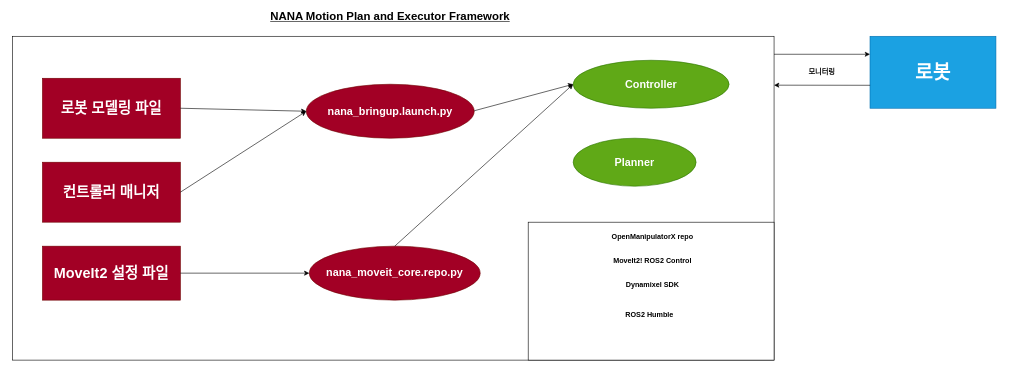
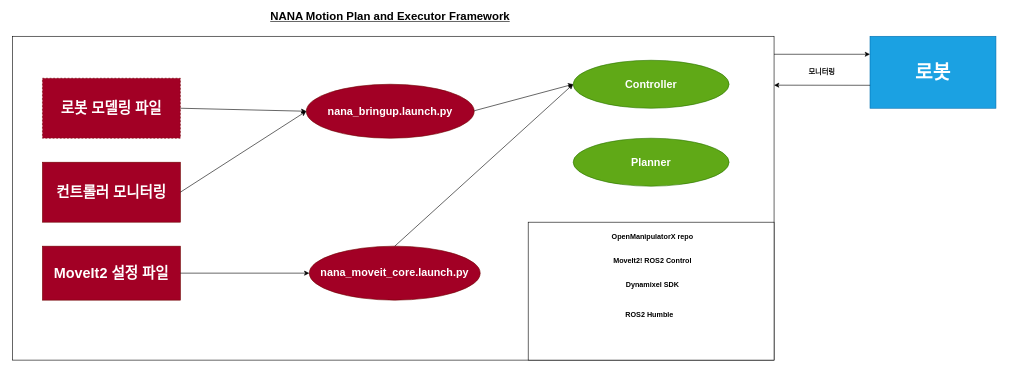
(111, 108) -> (111, 108)
(635, 162) -> (651, 162)
(111, 192) -> (111, 192)
(395, 273) -> (395, 273)
